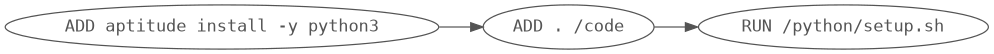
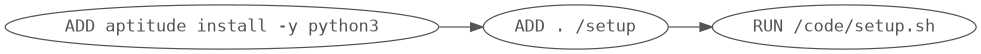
(569, 27) -> (576, 27)
(843, 27) -> (844, 27)
